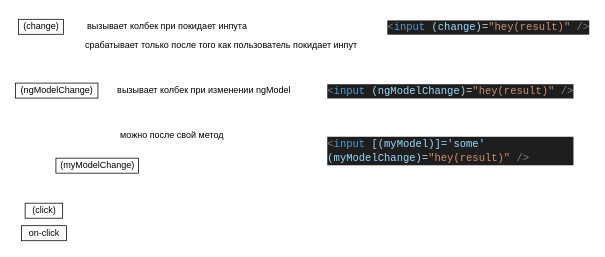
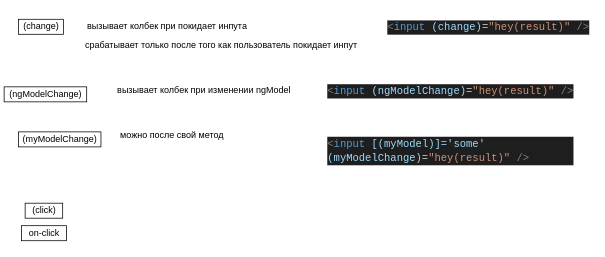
(57, 90) -> (45, 94)
(97, 165) -> (60, 139)
